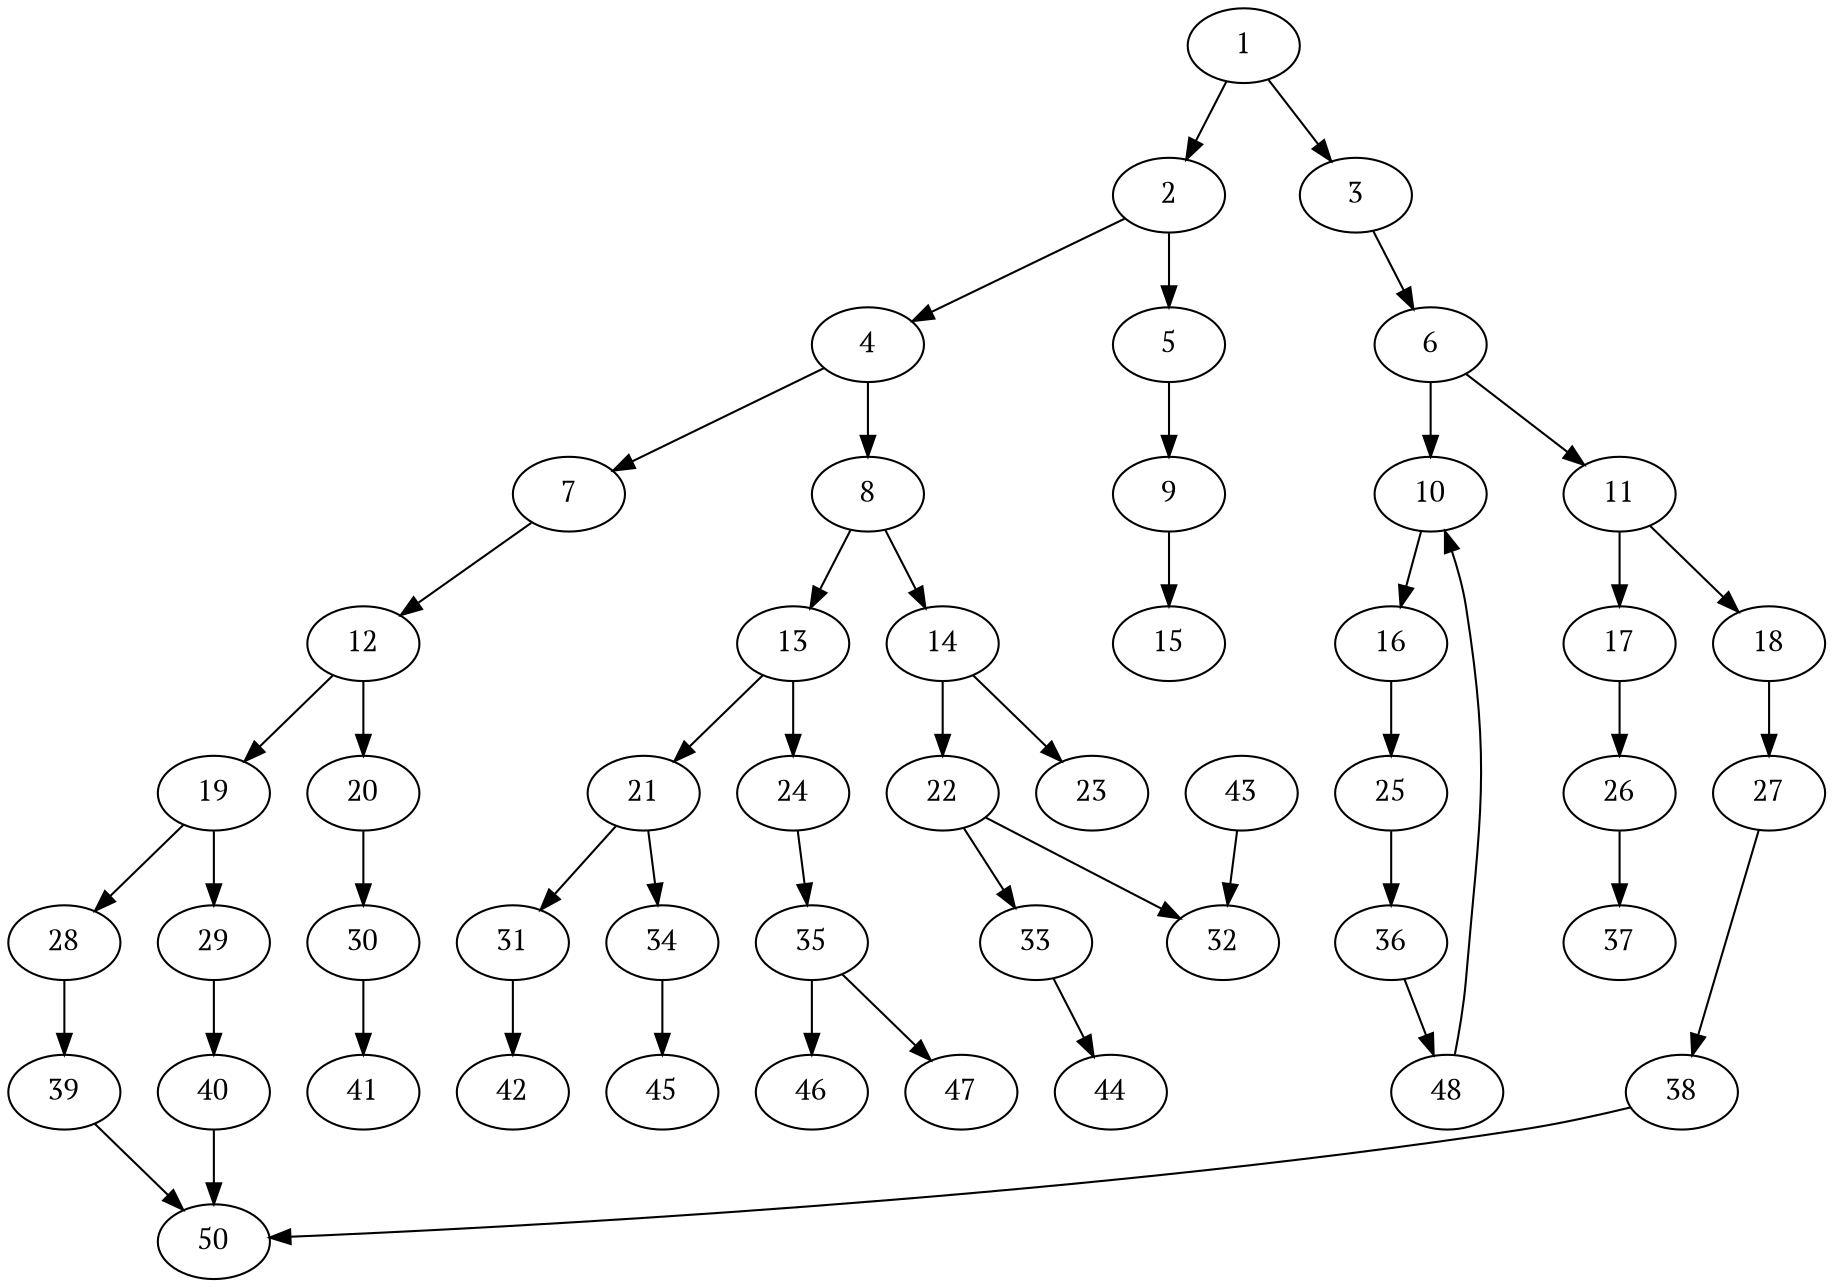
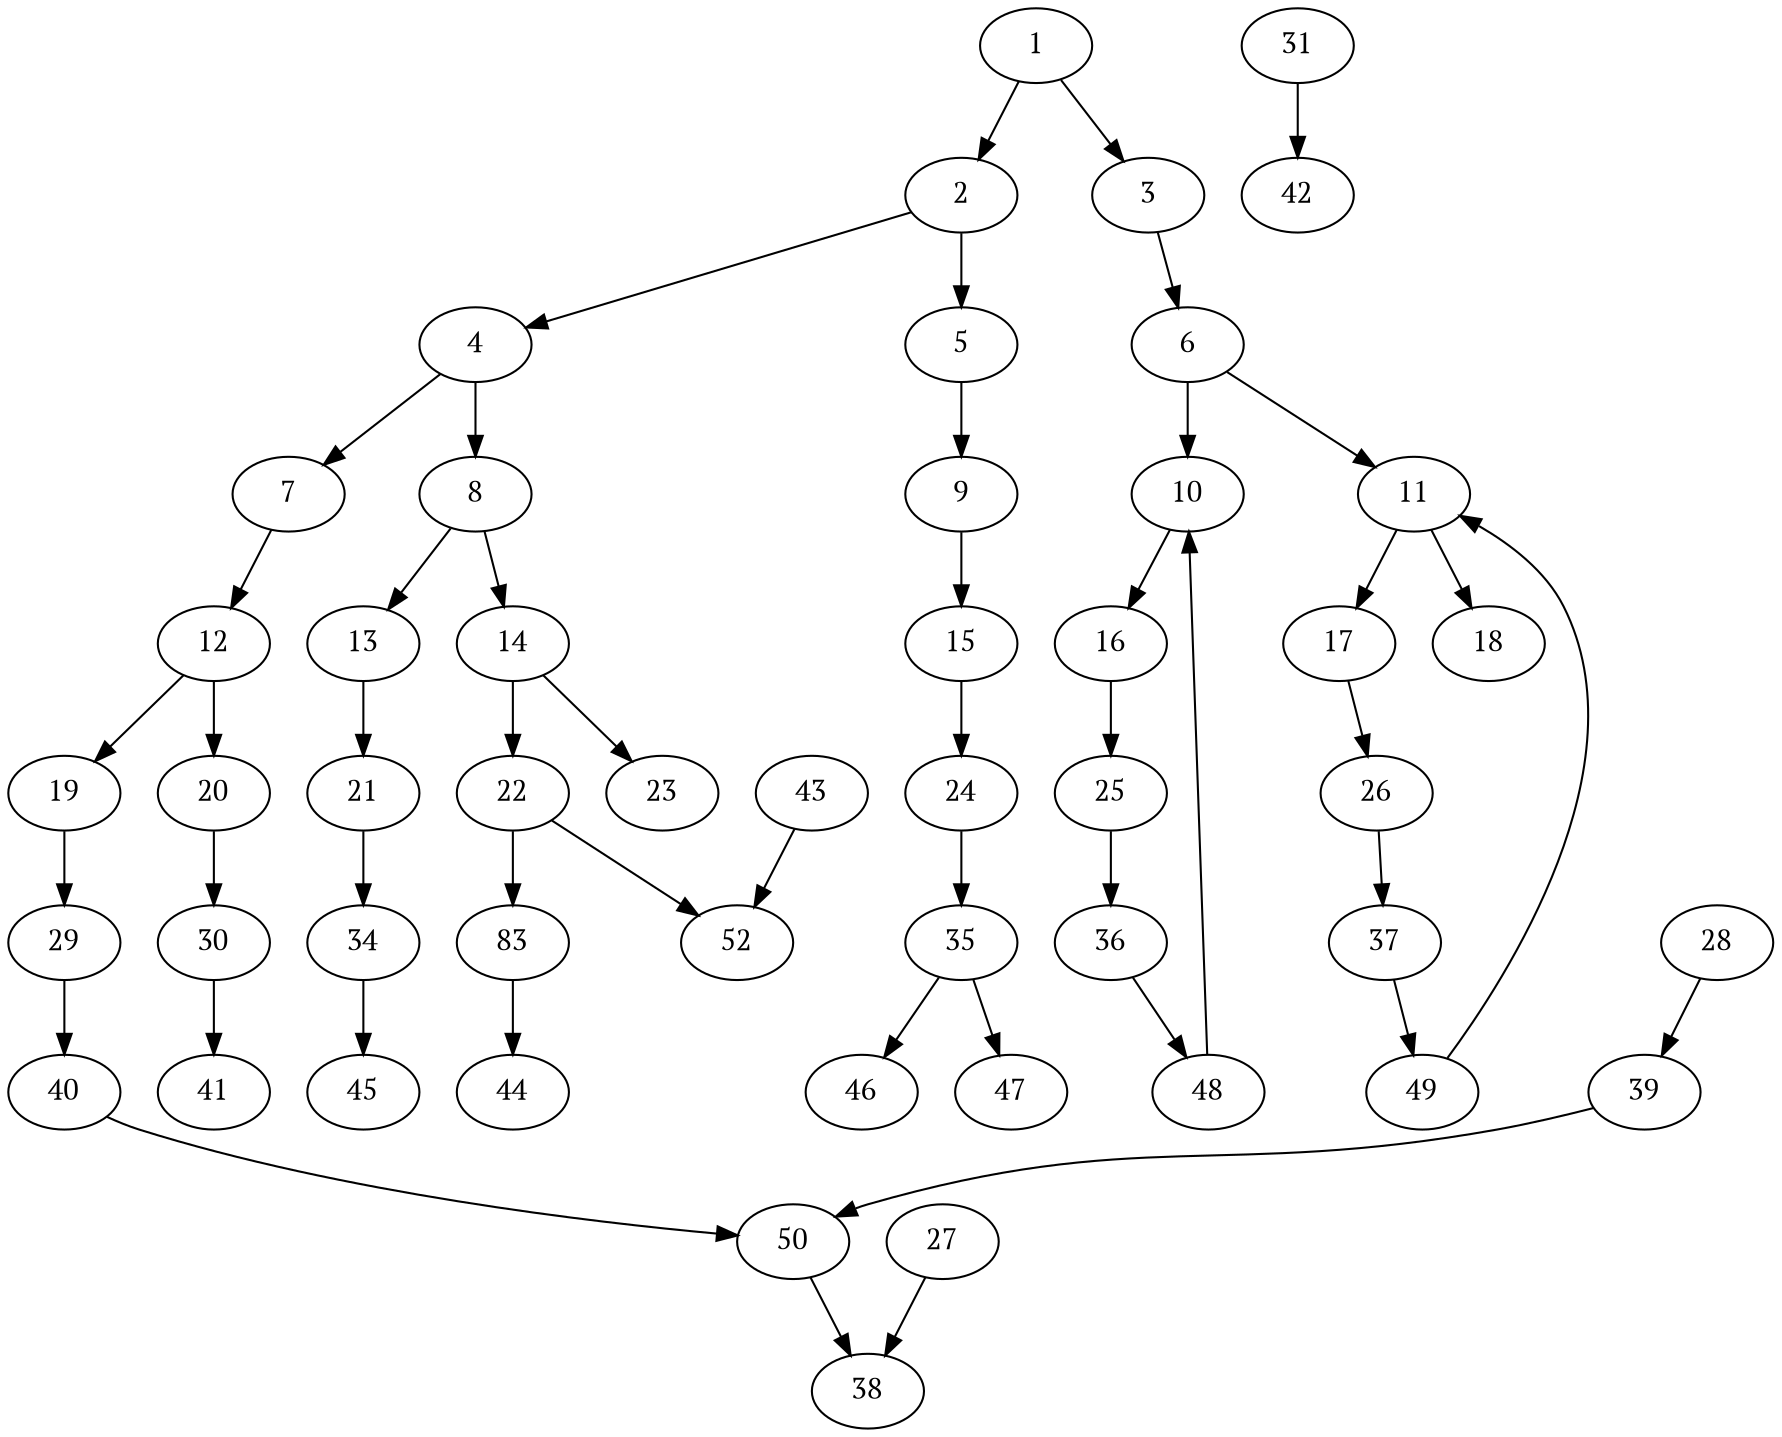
(793, 708) -> (961, 708)
(1769, 708) -> none
(147, 860) -> none
(585, 860) -> none
(1036, 943) -> (513, 943)
(1223, 943) -> (737, 943)
none -> (1422, 1092)
(963, 1194) -> (826, 1307)
